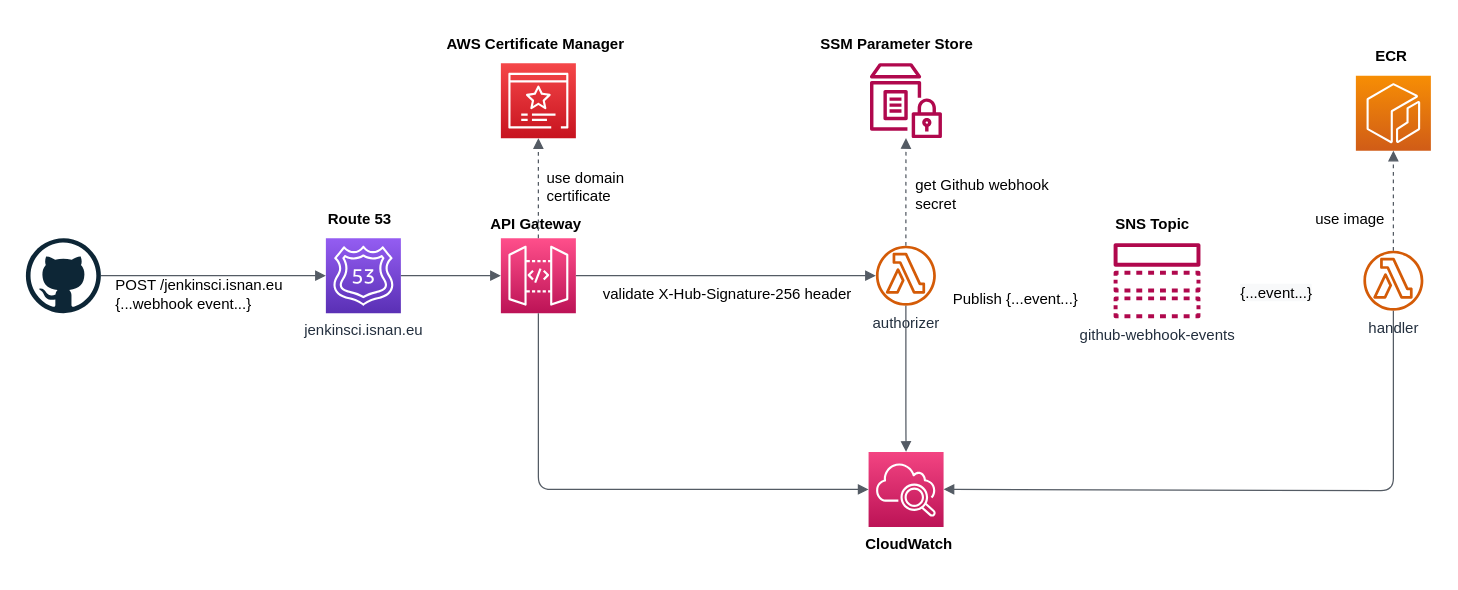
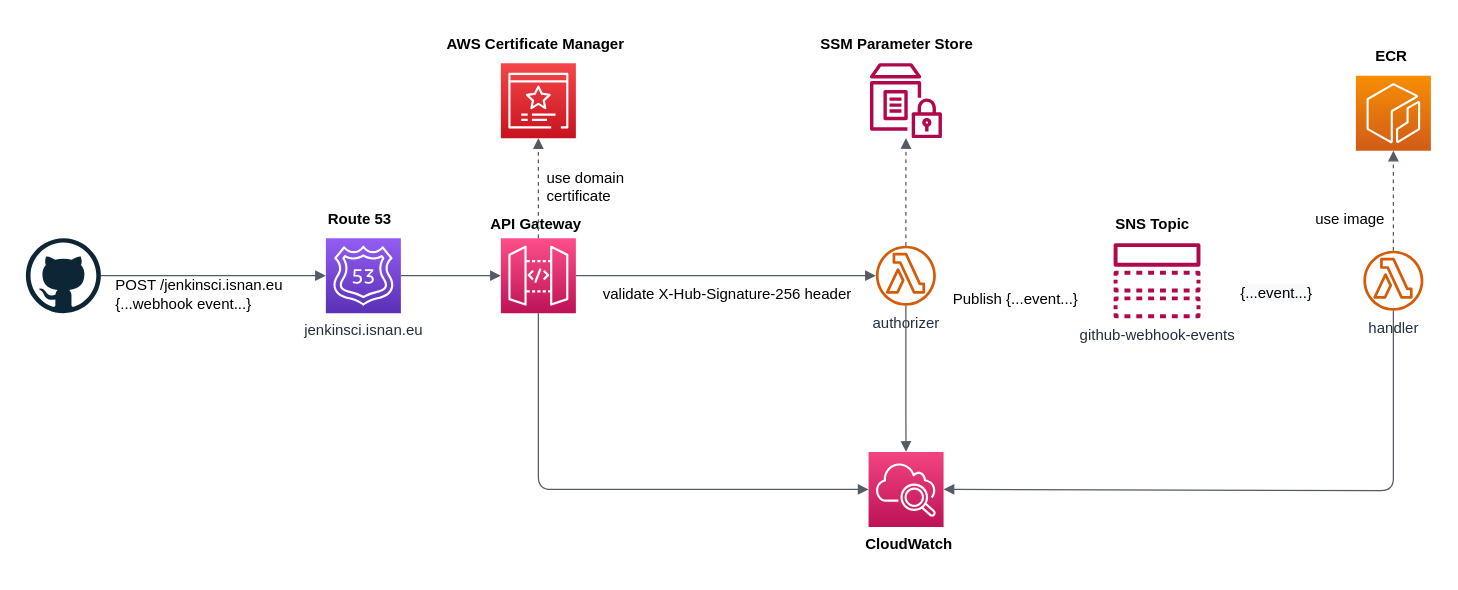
(982, 194) -> none
